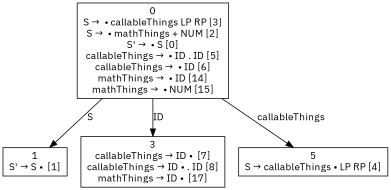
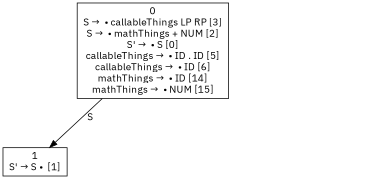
(153, 162) -> none
(313, 162) -> none
